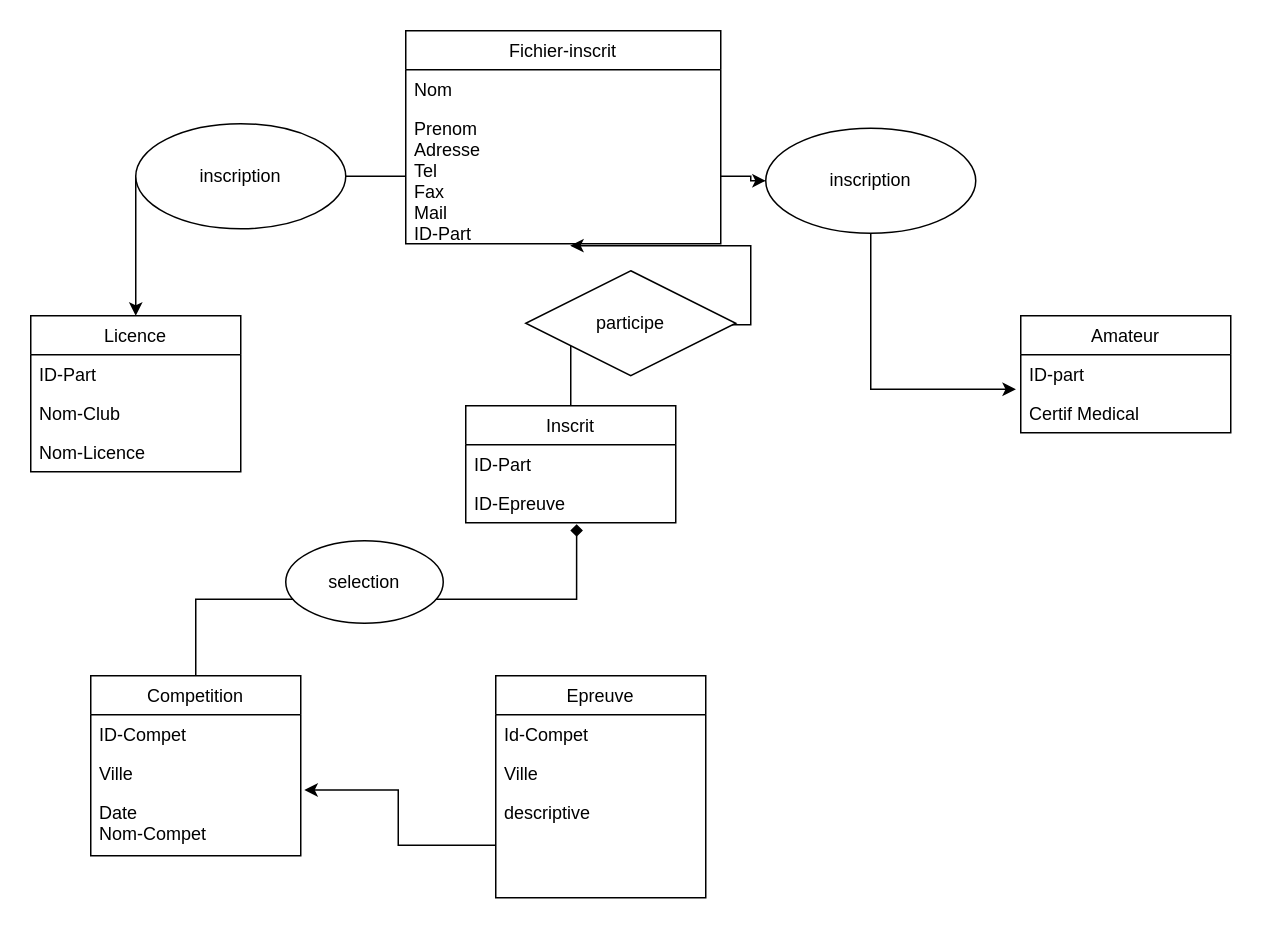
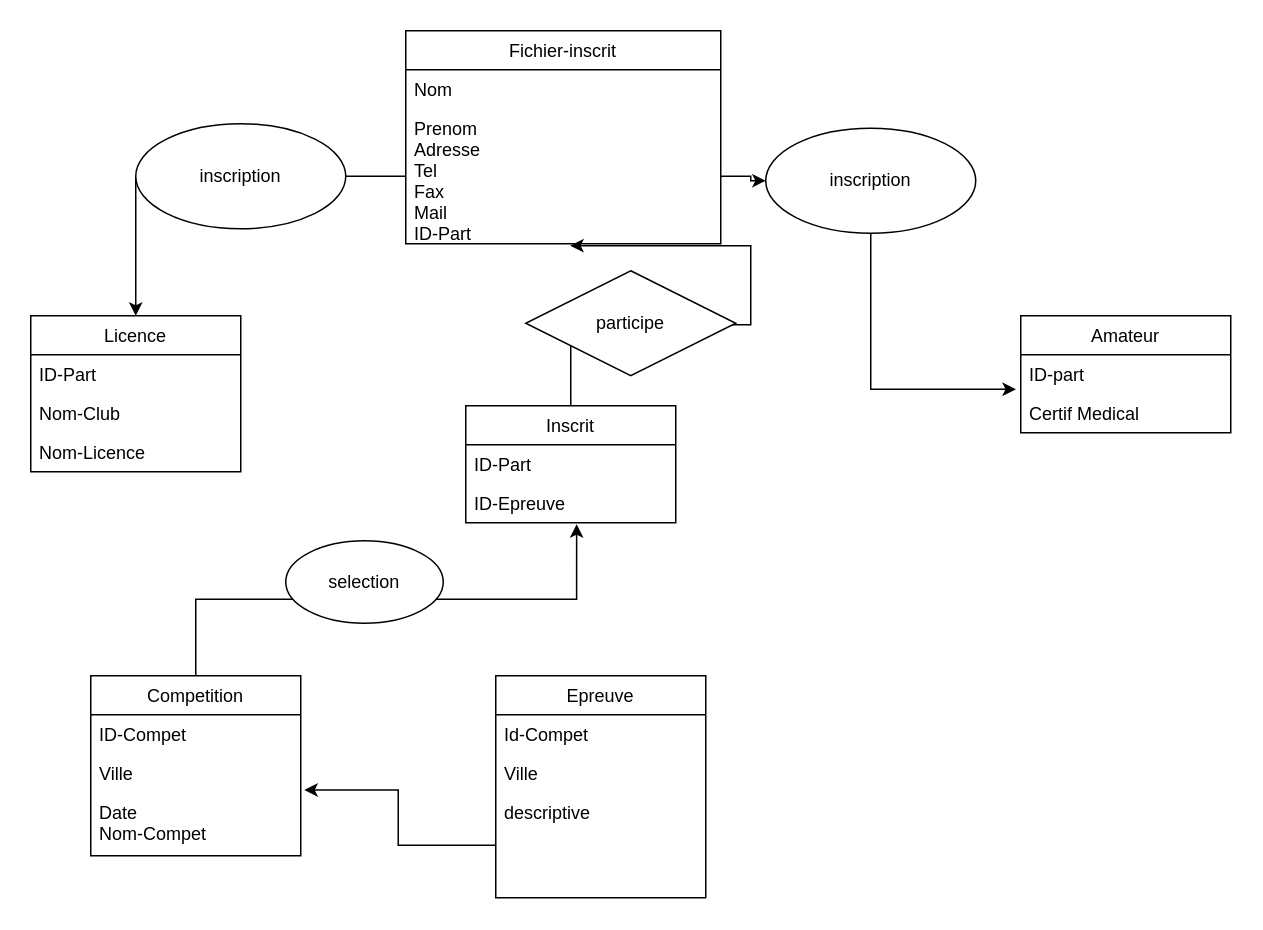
(577, 537) -> (577, 536)
